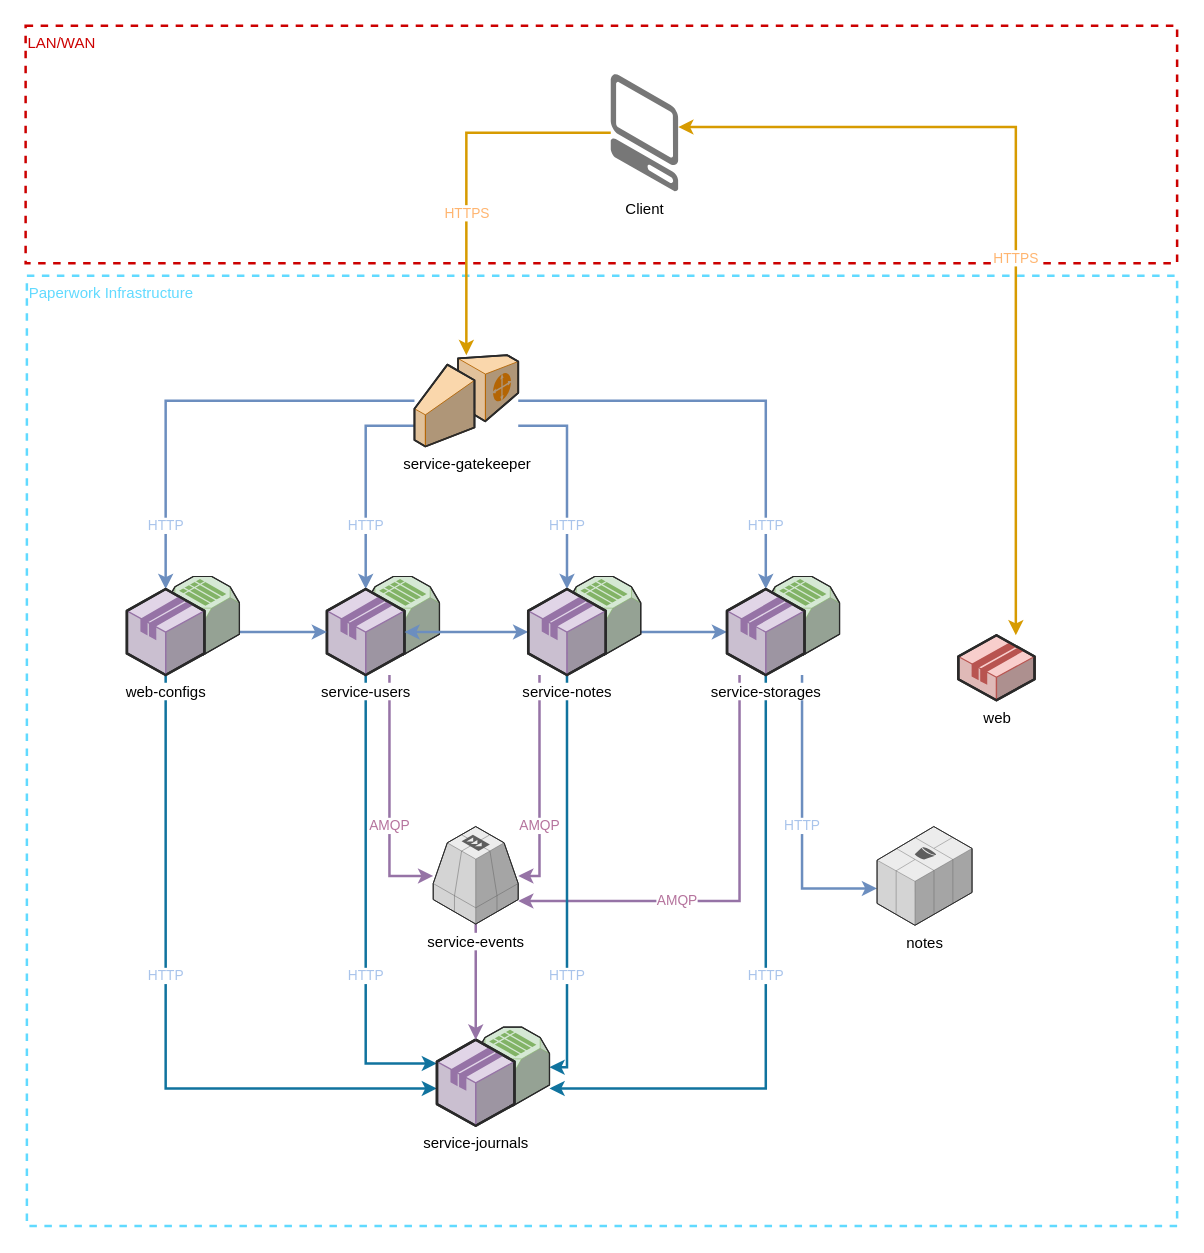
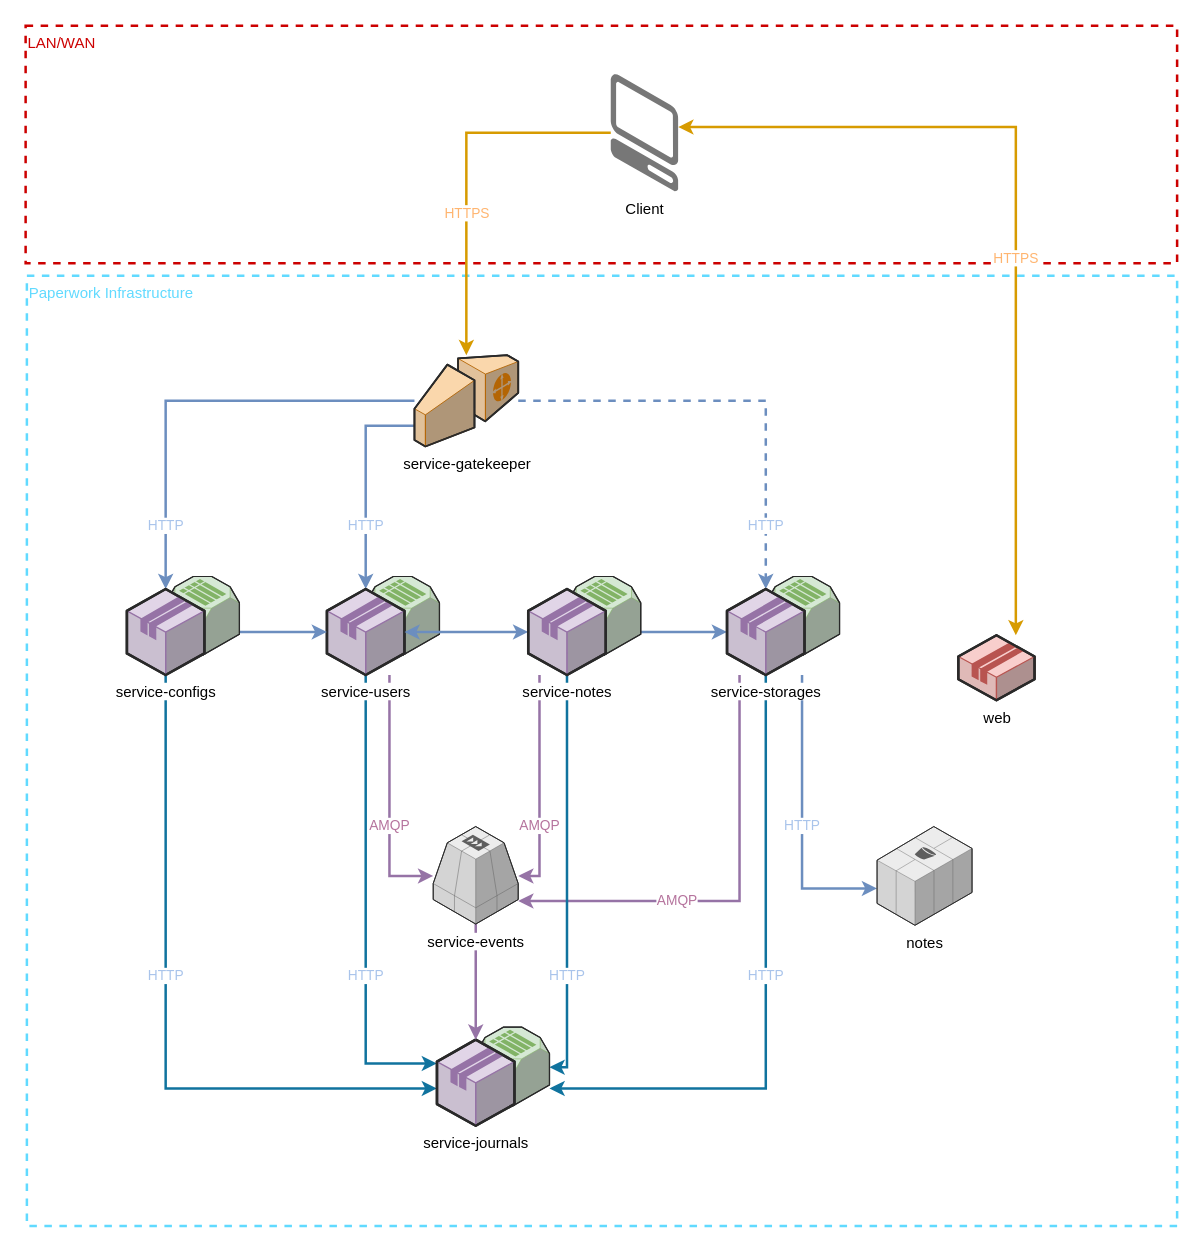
(699, 401) -> (699, 401)
(567, 450) -> none
(166, 692) -> (166, 692)
